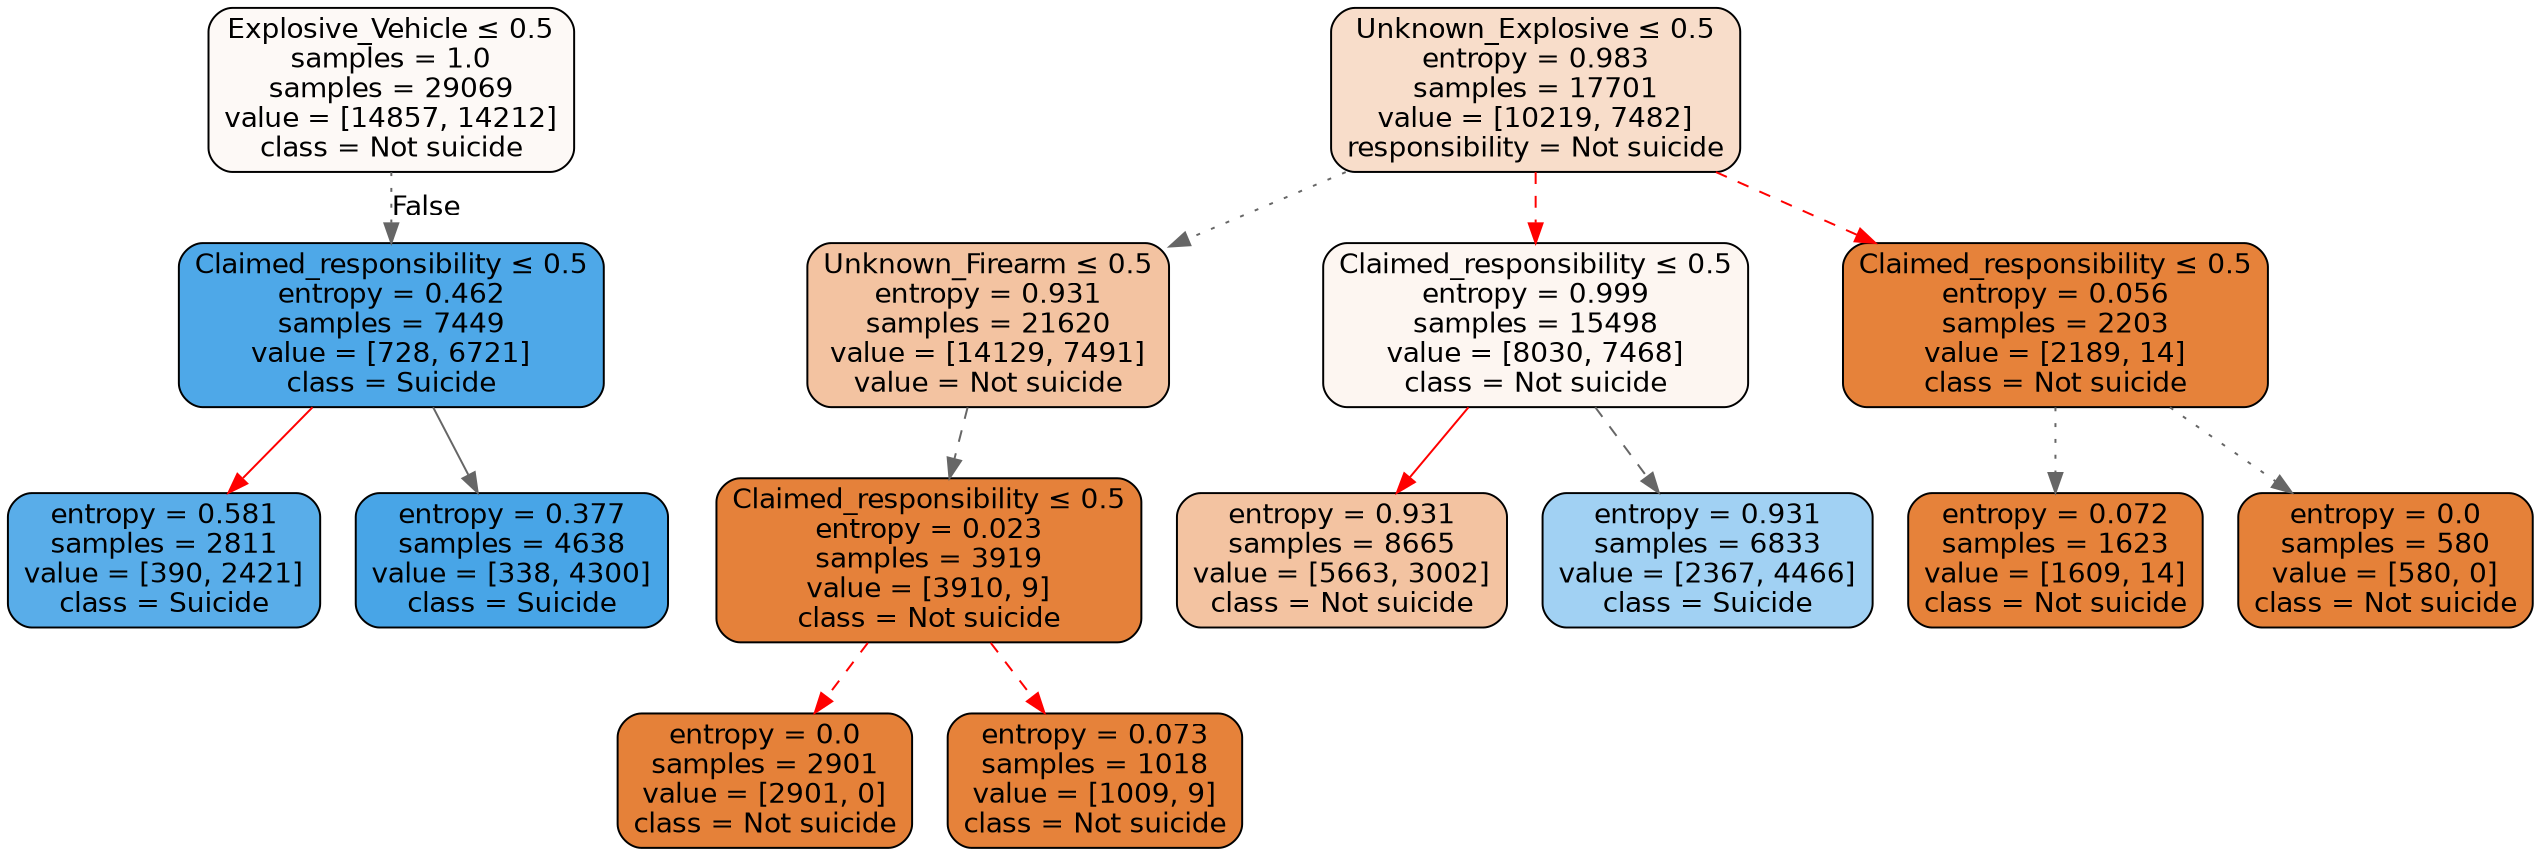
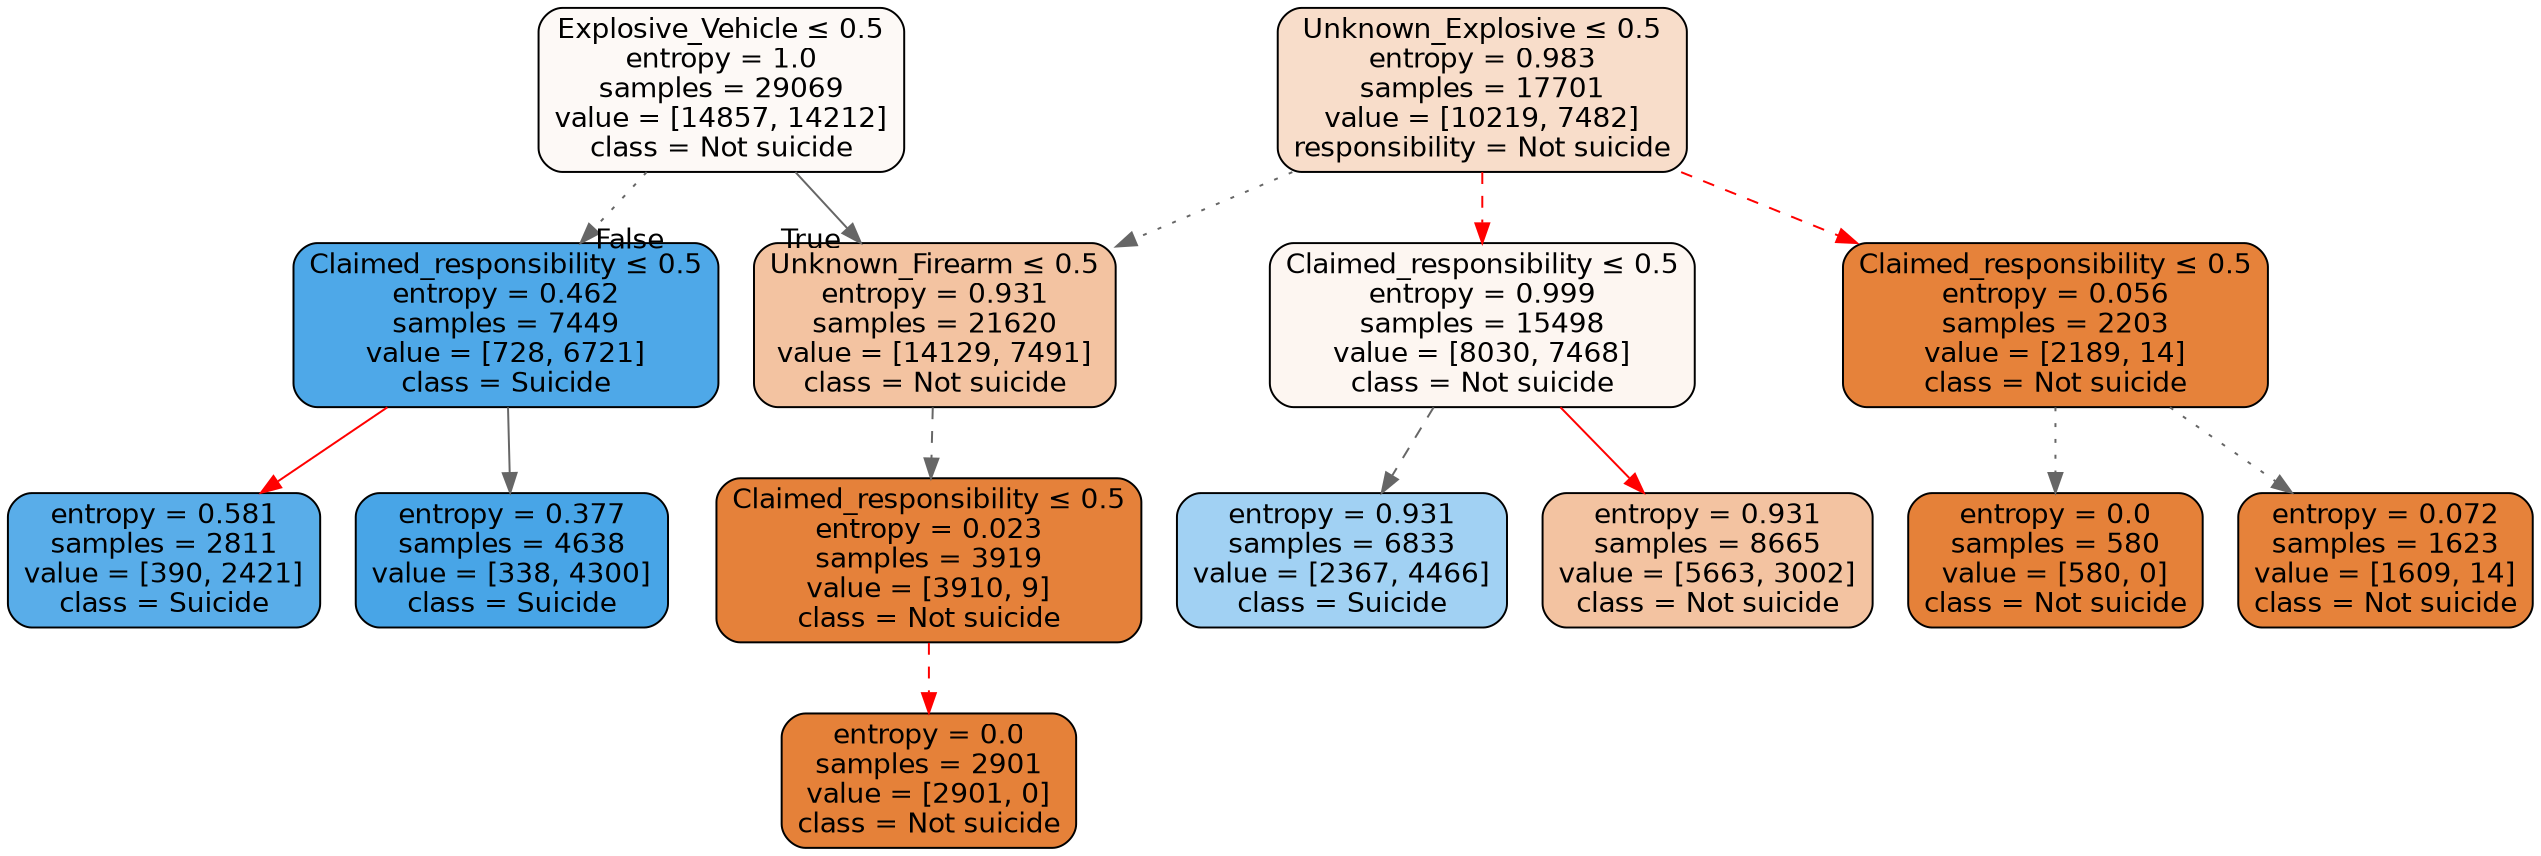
(391, 59) -> (721, 59)
none -> (821, 200)
(988, 383) -> (935, 383)
(1095, 781) -> none
